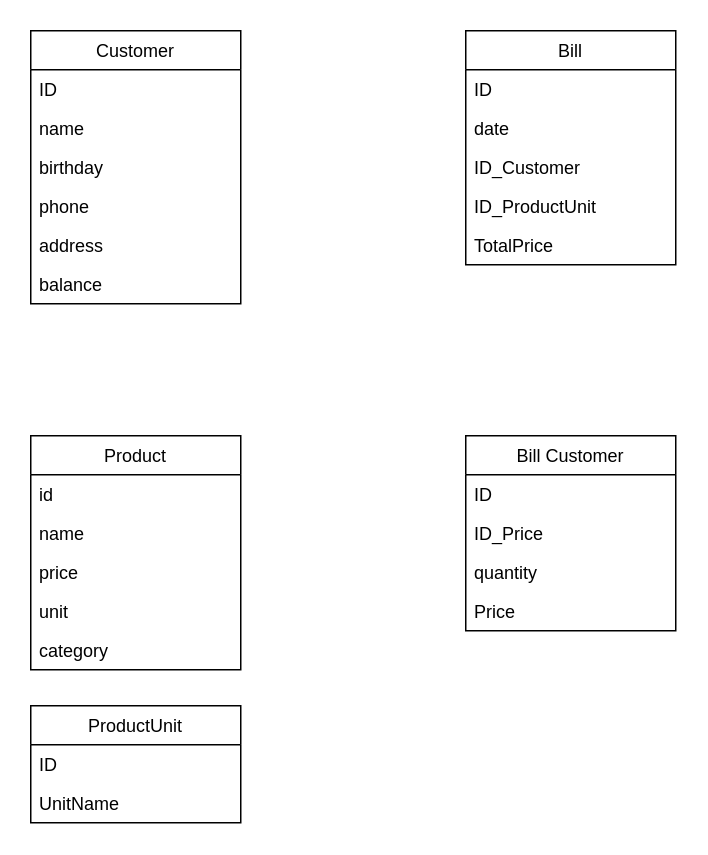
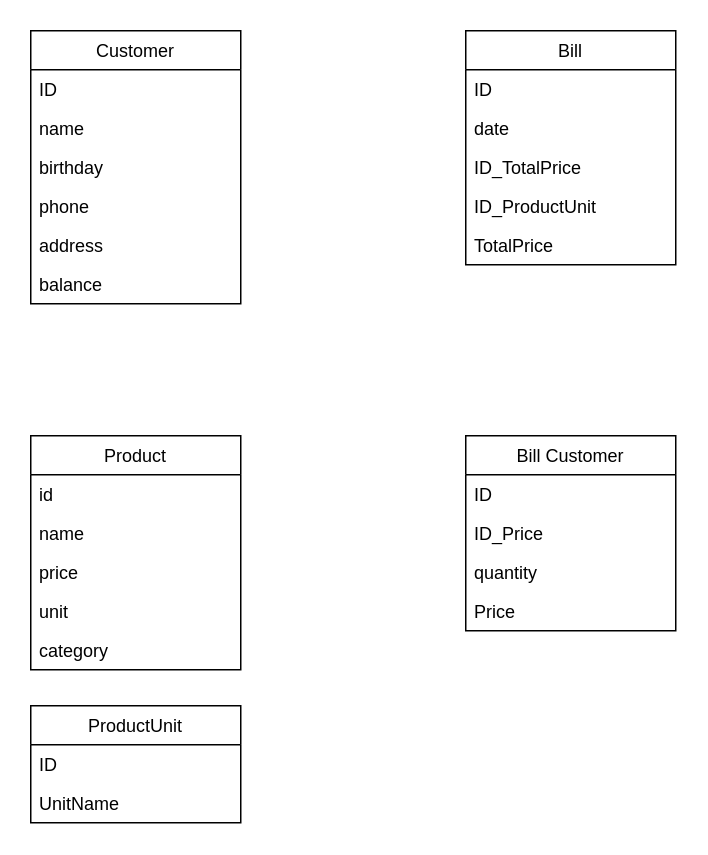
(529, 168) -> (535, 168)
